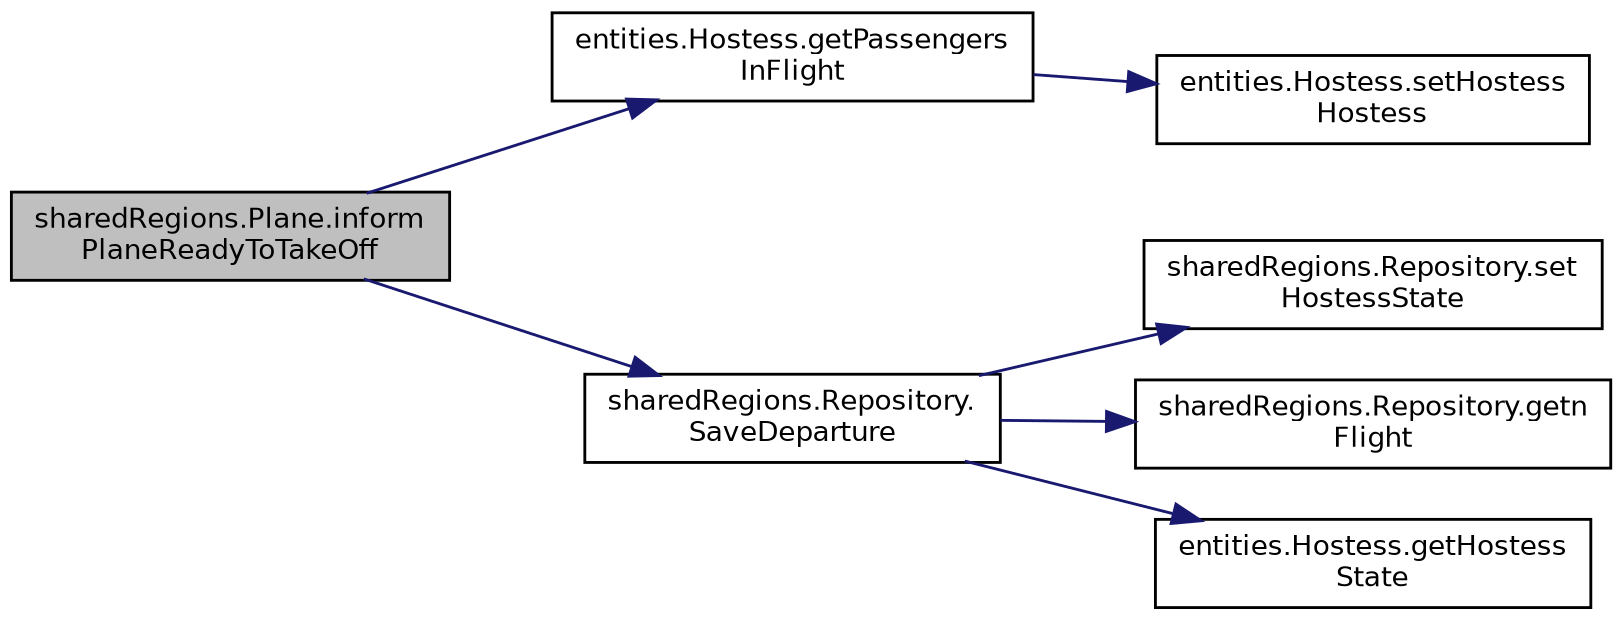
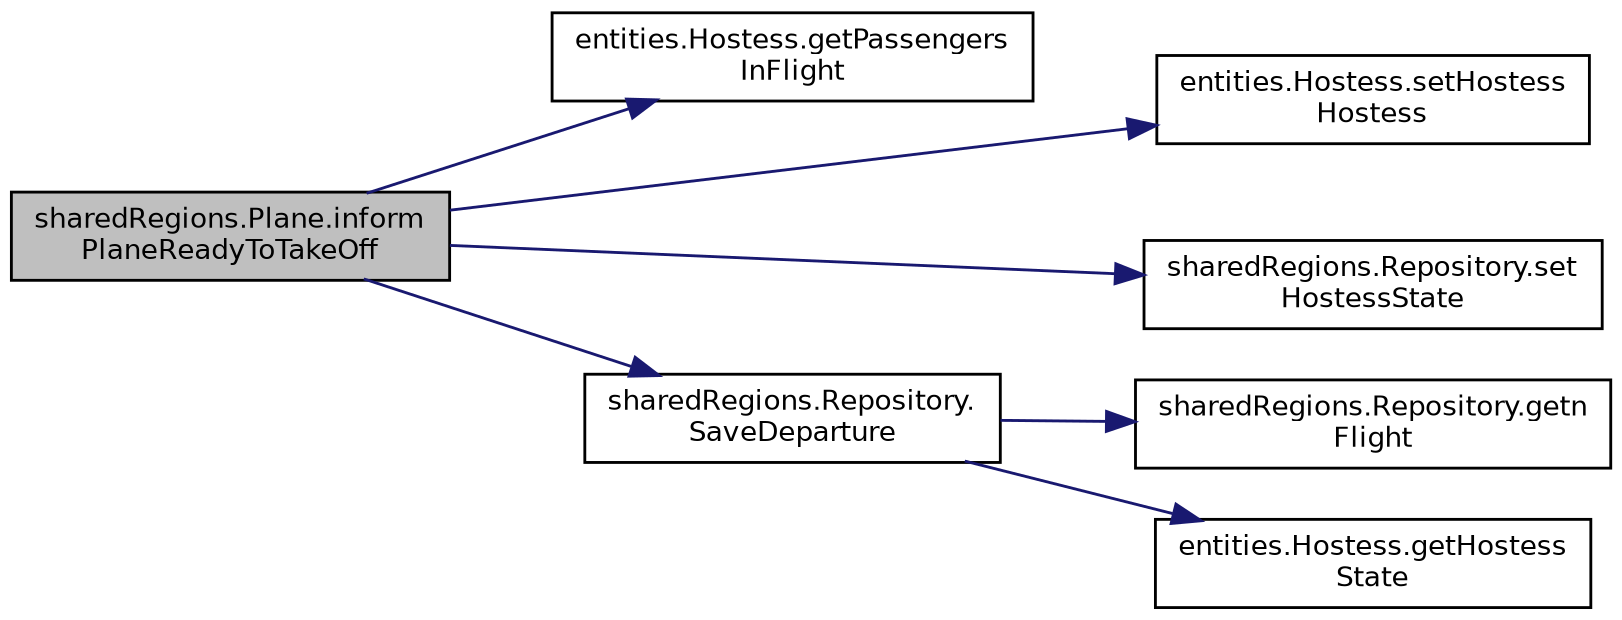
(1081, 78) -> (789, 169)
(1068, 355) -> (782, 260)
